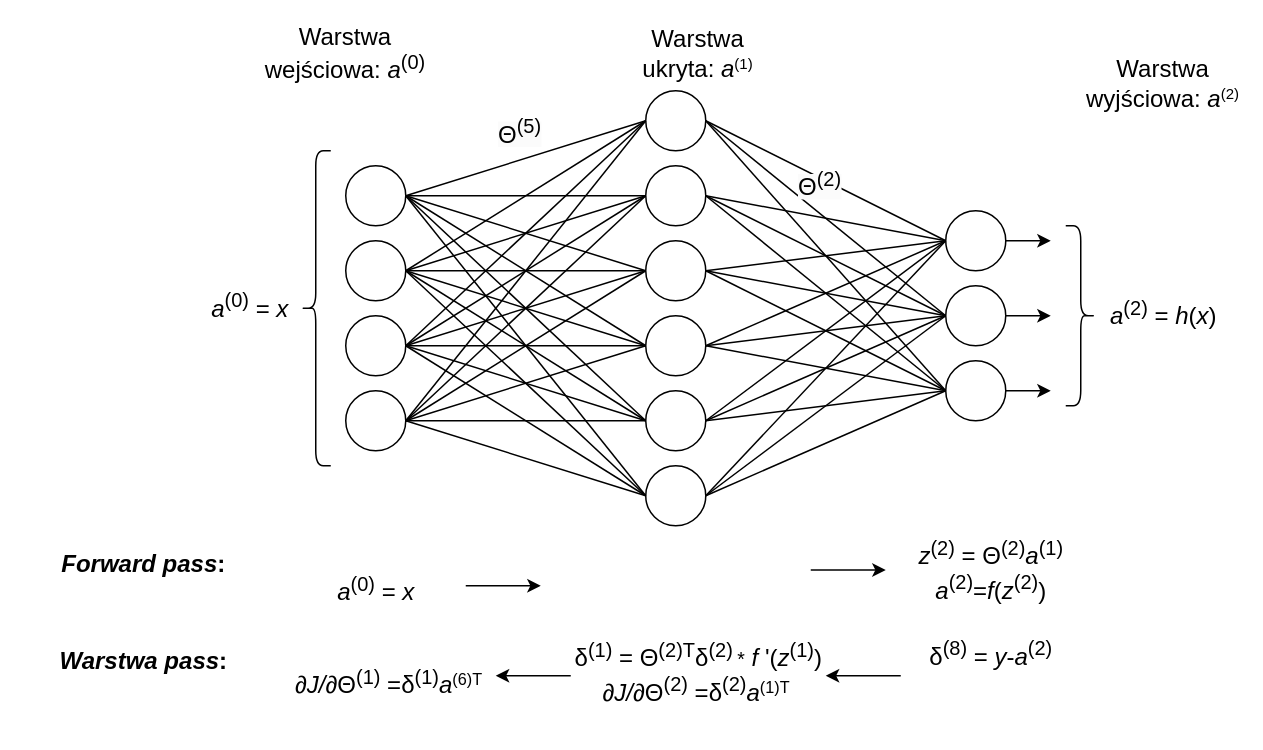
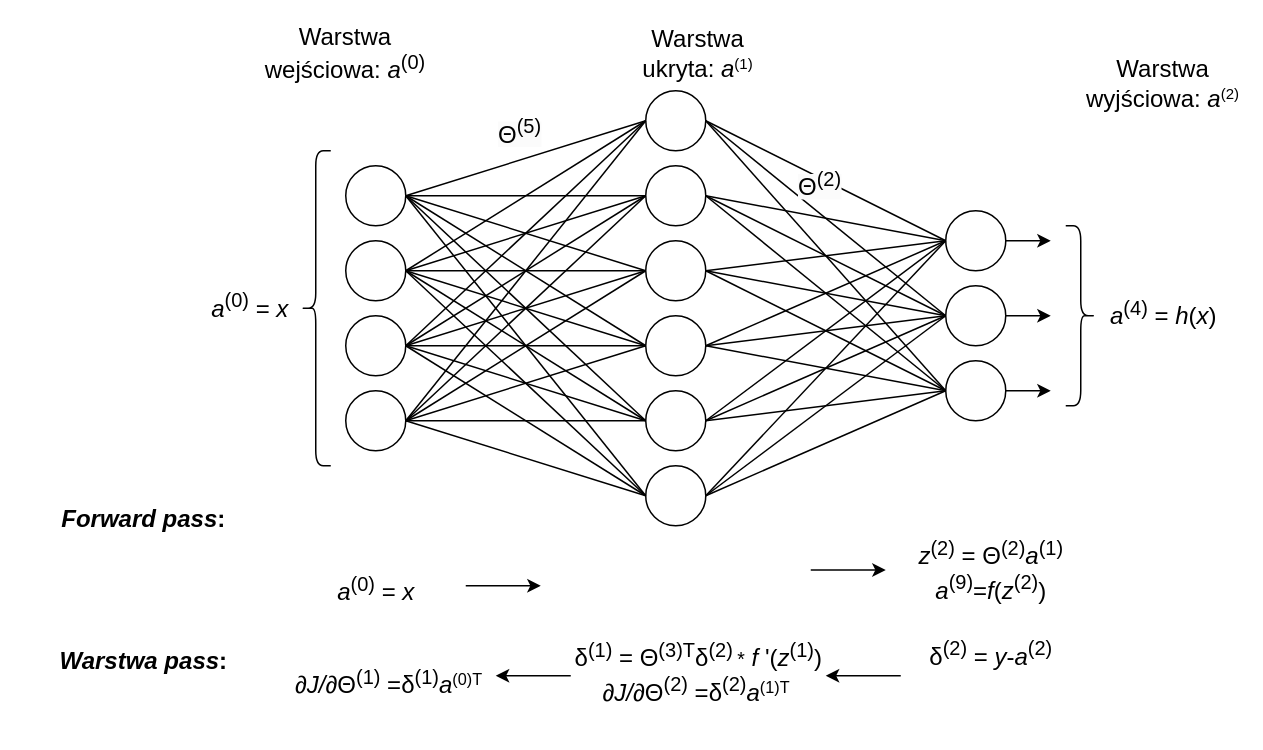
(1164, 331) -> (1164, 331)
(143, 563) -> (143, 518)
(992, 571) -> (992, 571)
(992, 665) -> (992, 665)
(699, 673) -> (699, 673)
(392, 682) -> (392, 682)
